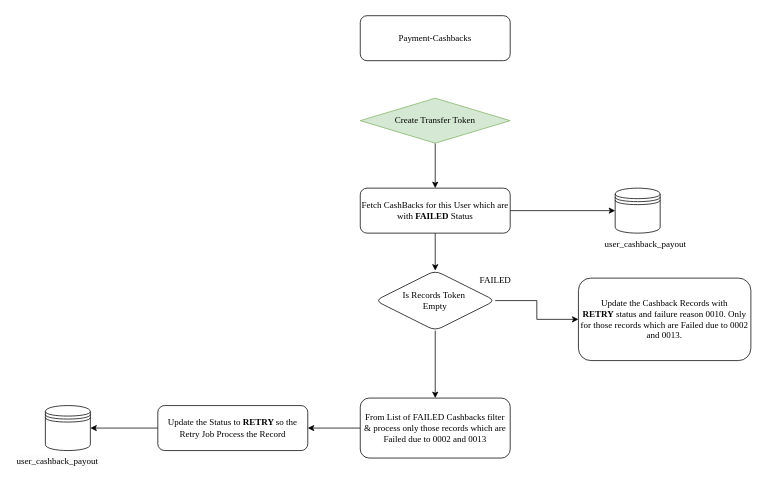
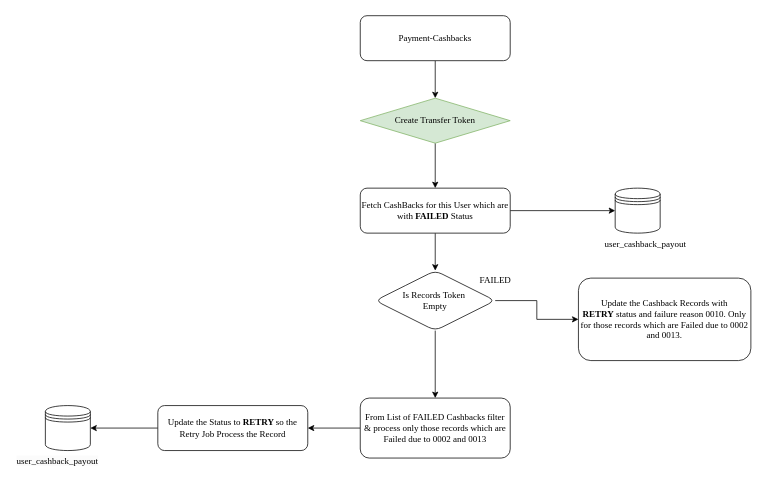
none -> (435, 77)
